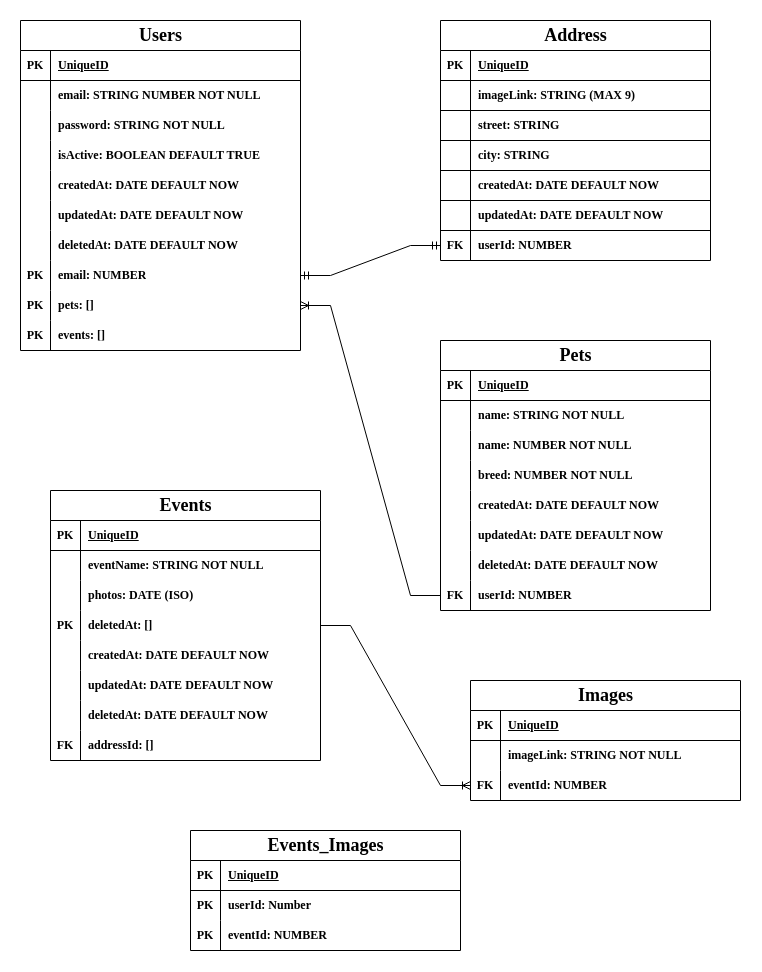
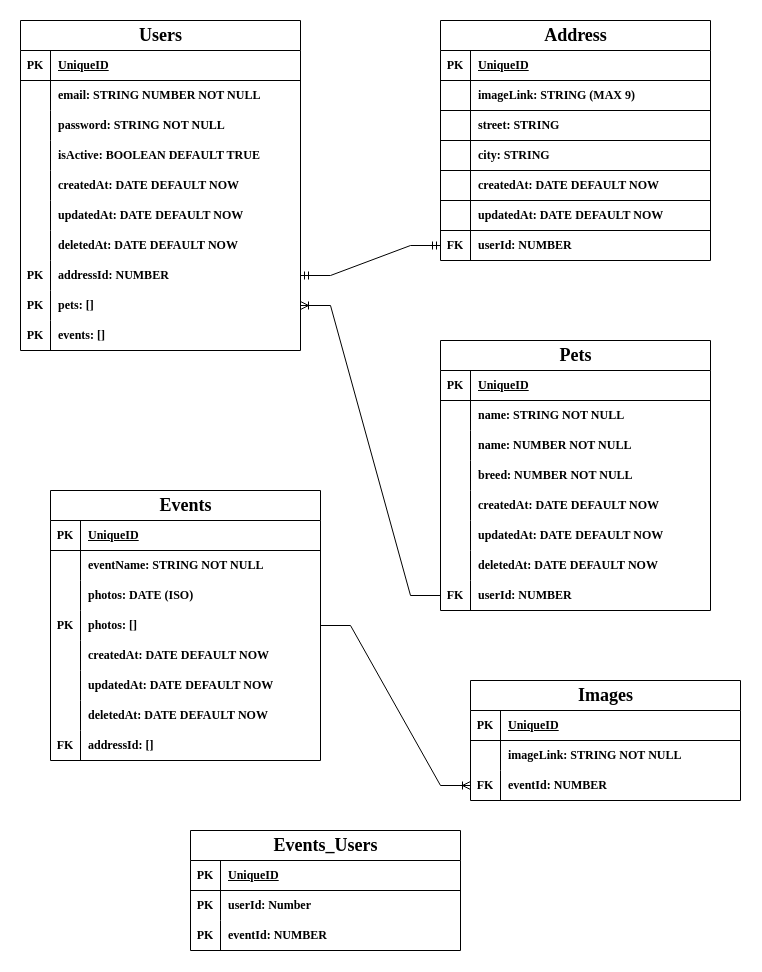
(96, 276) -> (113, 276)
(128, 626) -> (119, 626)
(326, 846) -> (326, 846)
